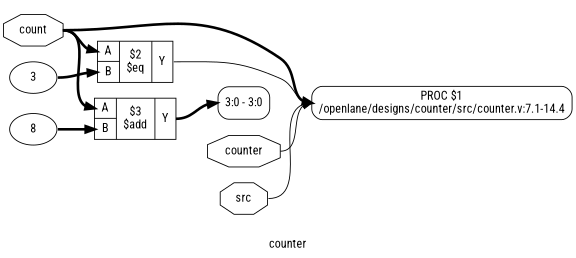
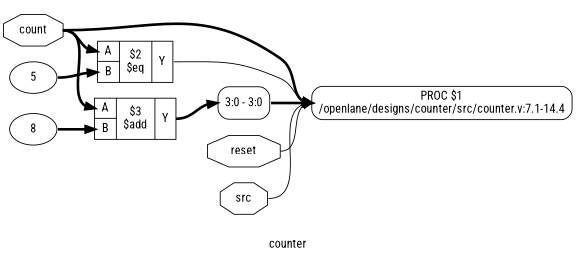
(33, 78) -> (33, 78)
none -> (287, 103)
(244, 151) -> (244, 151)
